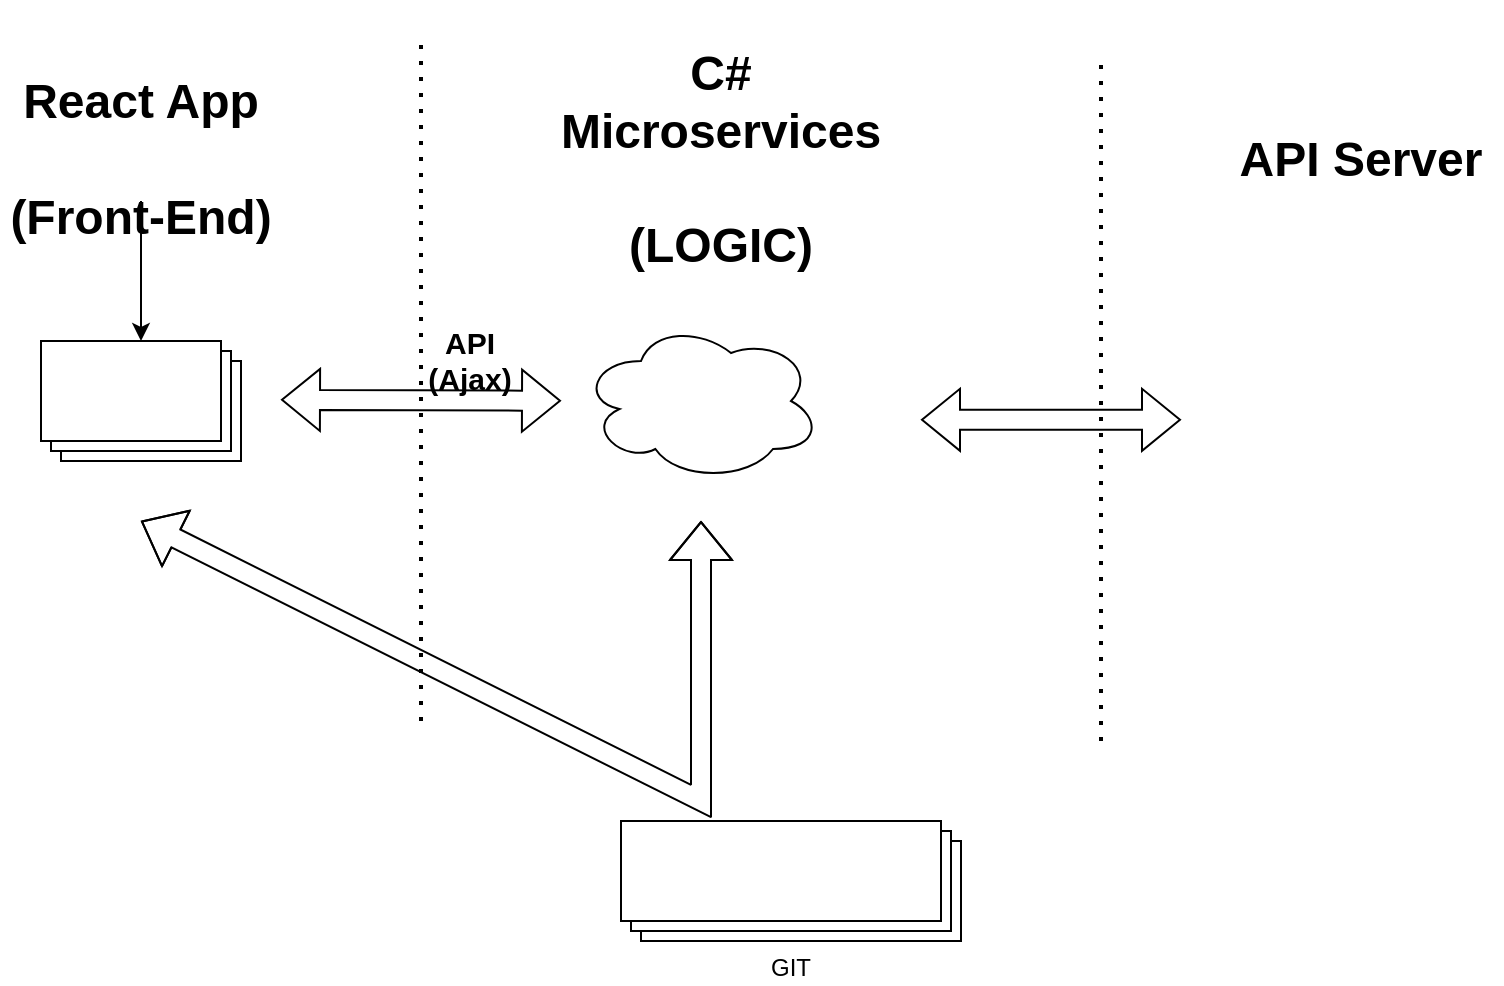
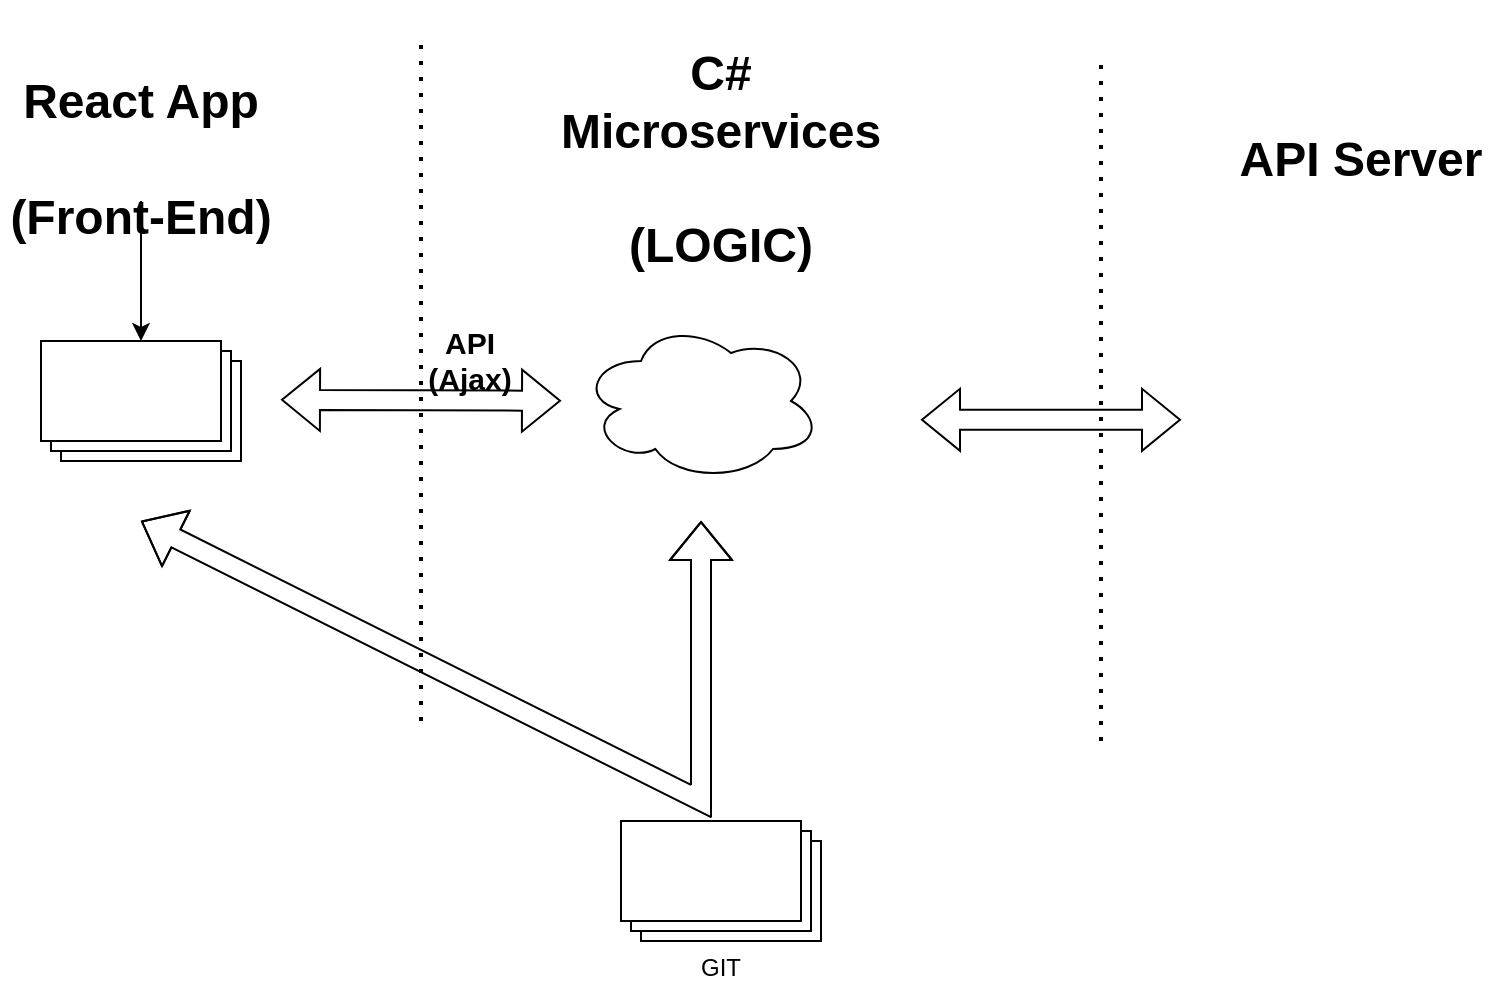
(791, 881) -> (721, 881)
